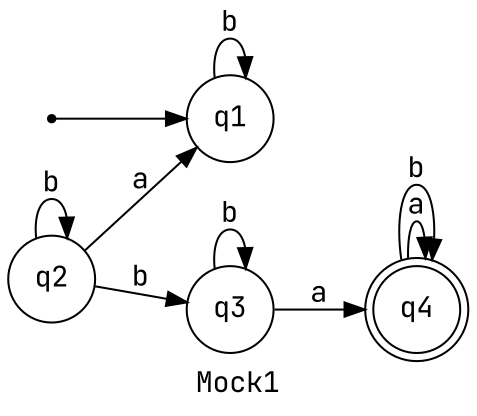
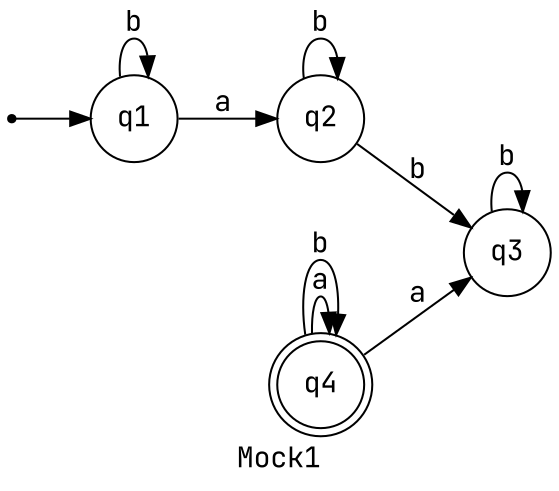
(133, 206) -> (217, 119)
(309, 310) -> (409, 322)
